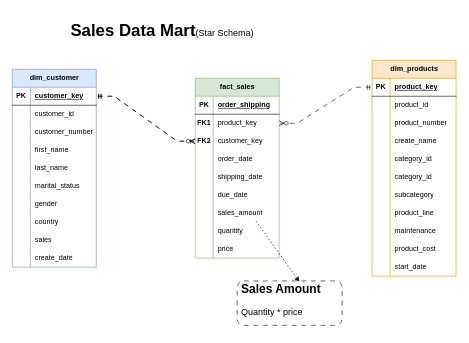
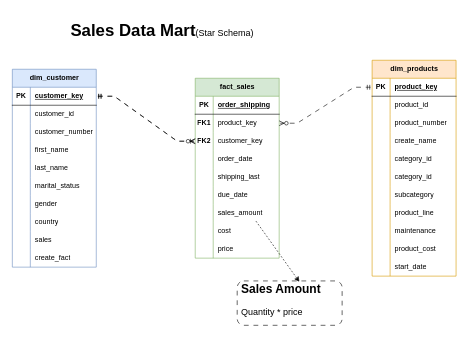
(242, 177) -> (242, 177)
(233, 231) -> (226, 231)
(57, 258) -> (57, 258)
